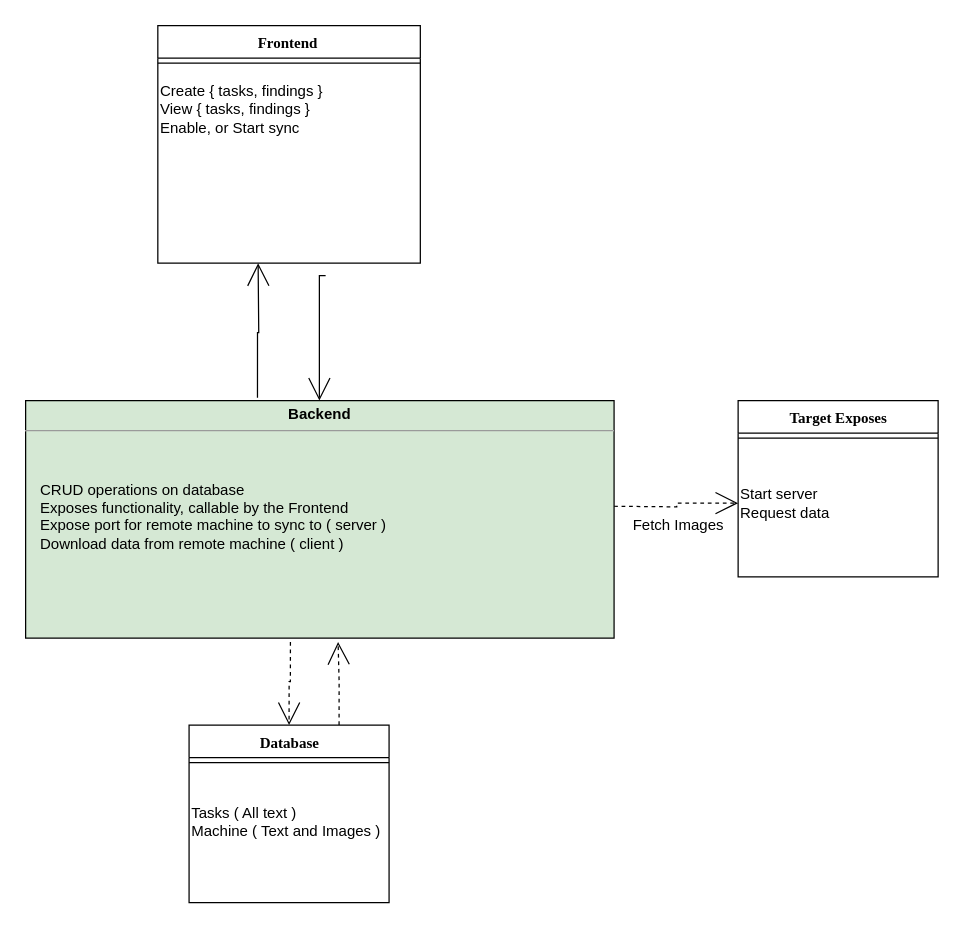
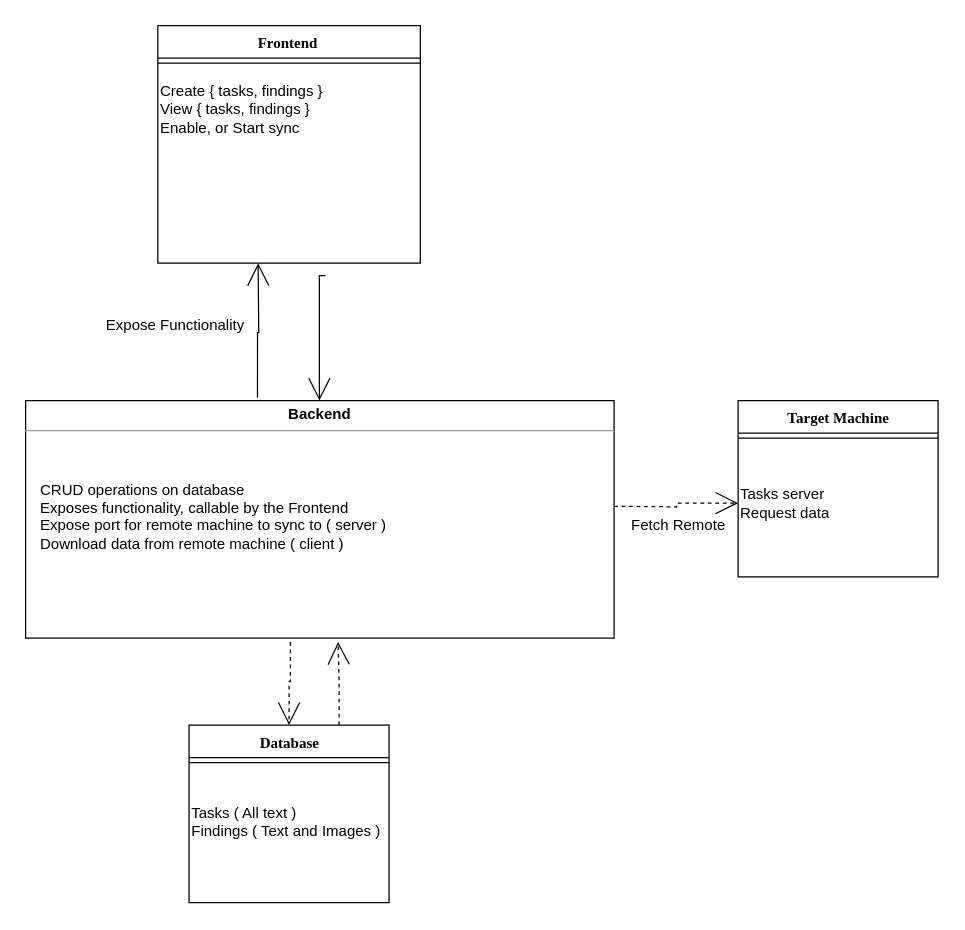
none -> (176, 326)
(839, 418) -> (839, 418)
(789, 503) -> (789, 503)
(320, 519) -> (320, 519)
(679, 526) -> (679, 526)
(291, 822) -> (291, 822)
